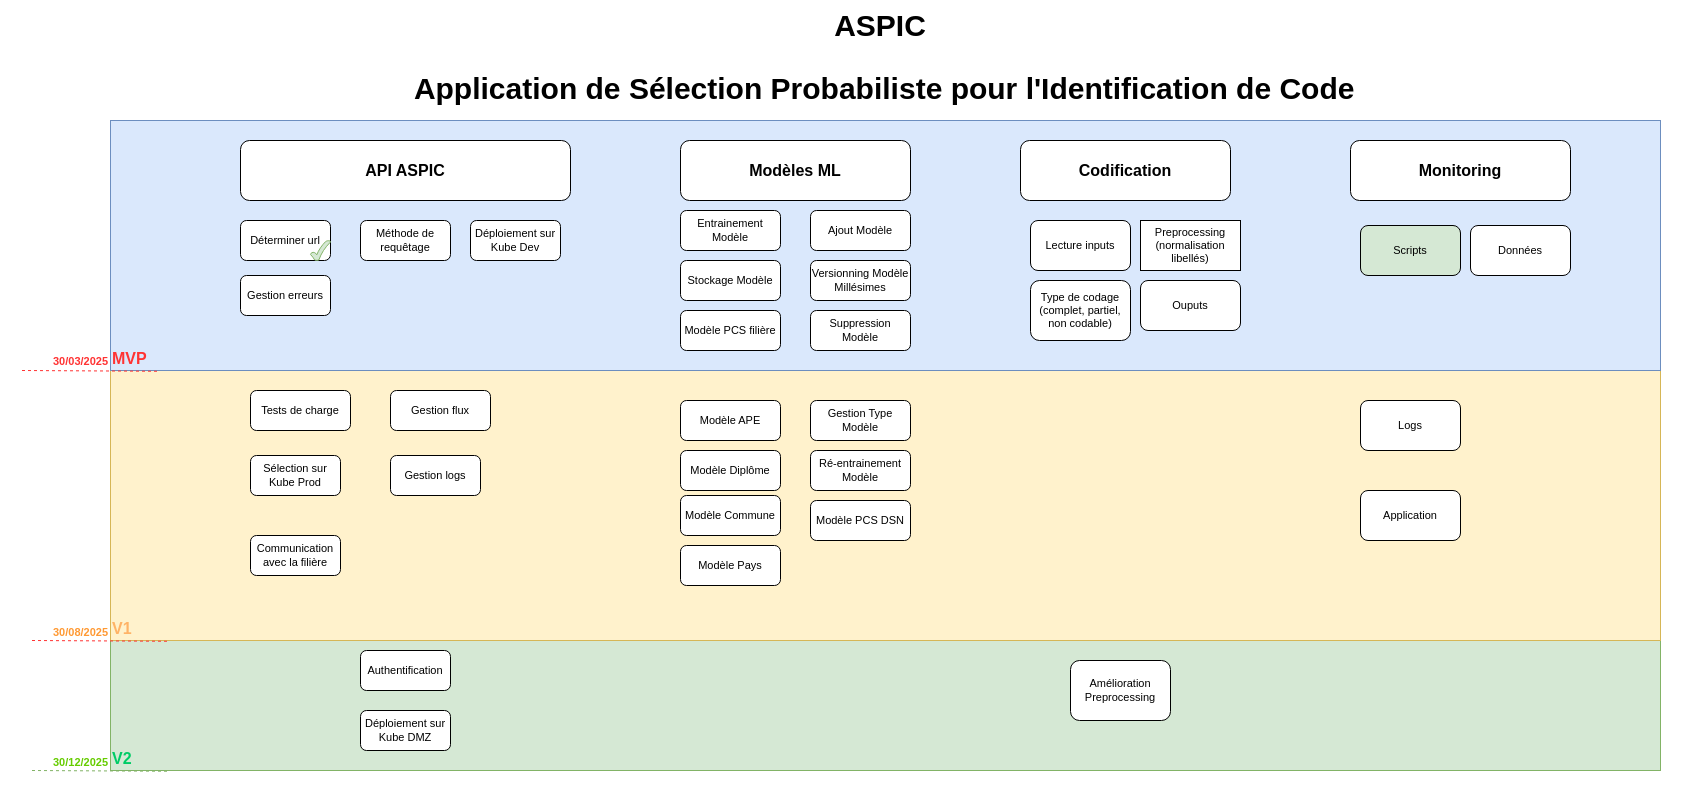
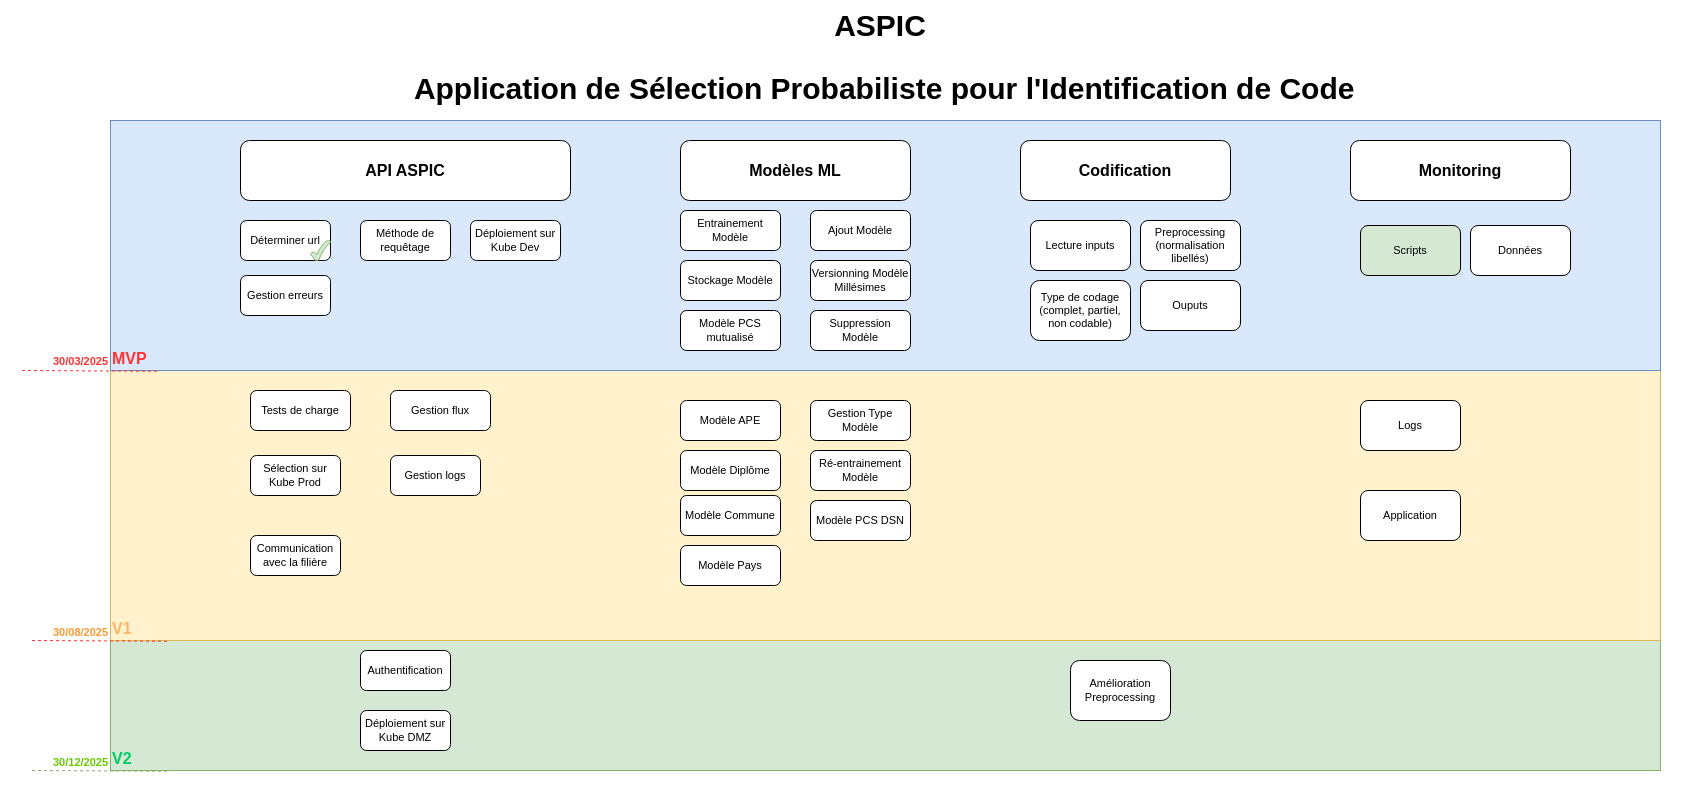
(1191, 246) -> (1191, 246)
(731, 331) -> (731, 331)
